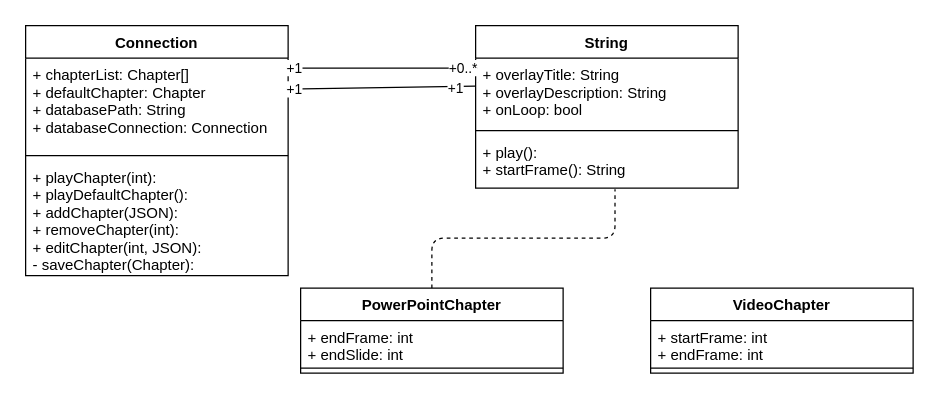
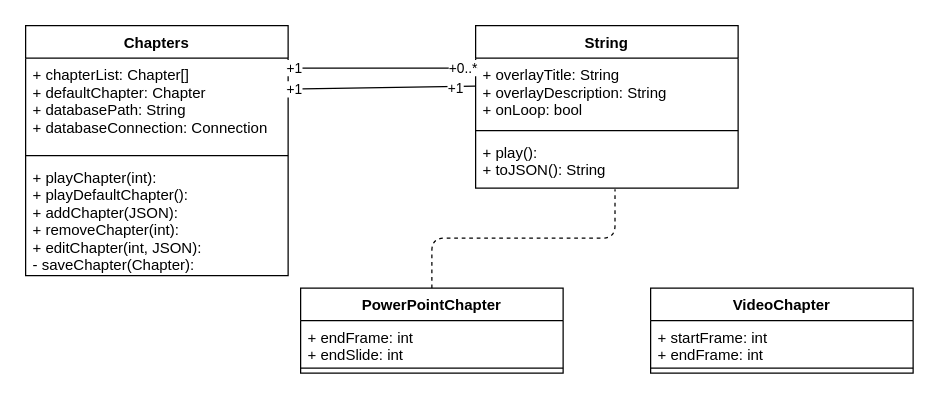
(156, 43) -> (156, 43)
(514, 153) -> (514, 153)
